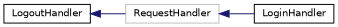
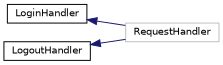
(242, 14) -> (111, 23)
